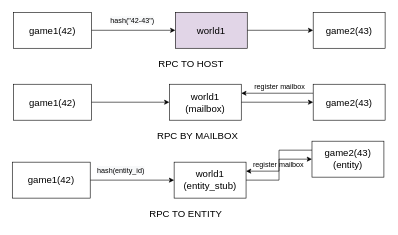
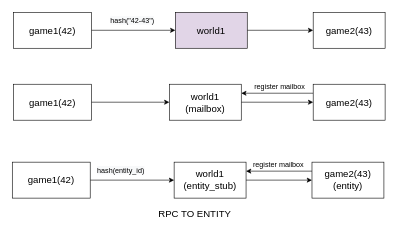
(198, 63) -> none
(199, 135) -> none
(348, 159) -> (348, 180)
(189, 213) -> (198, 213)
